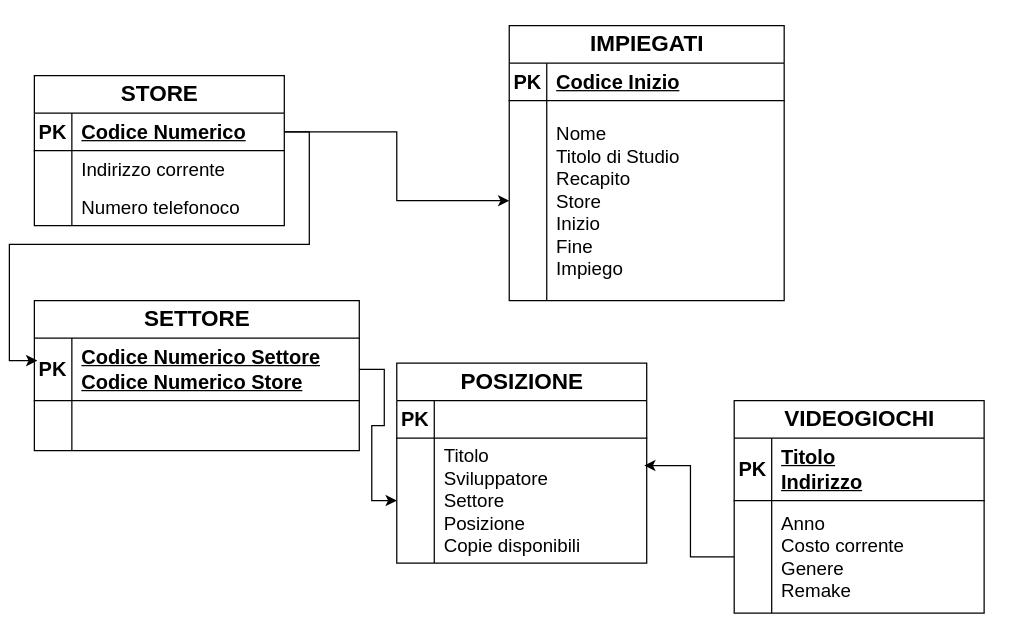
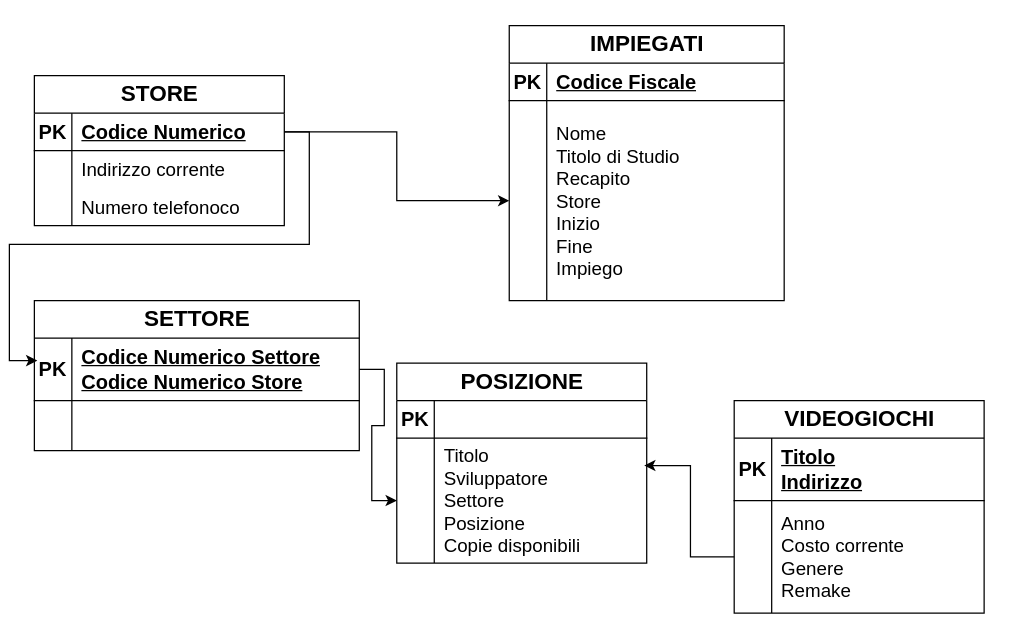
(604, 82) -> (608, 82)
